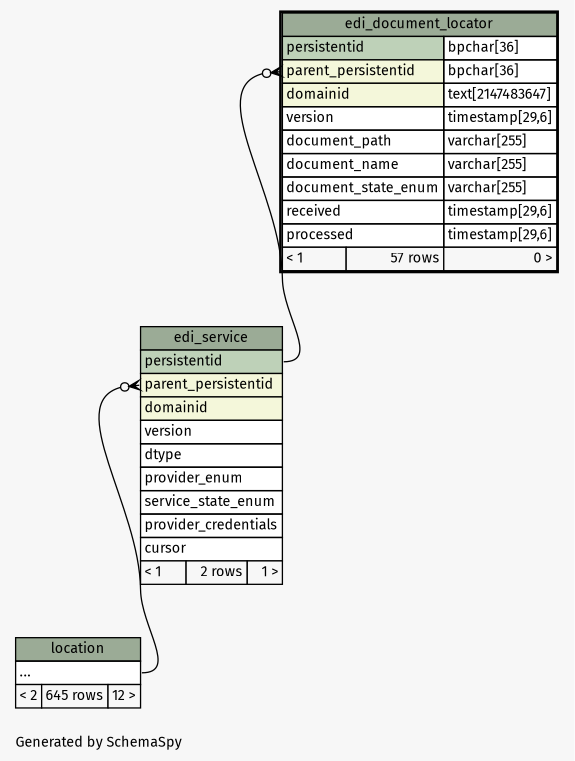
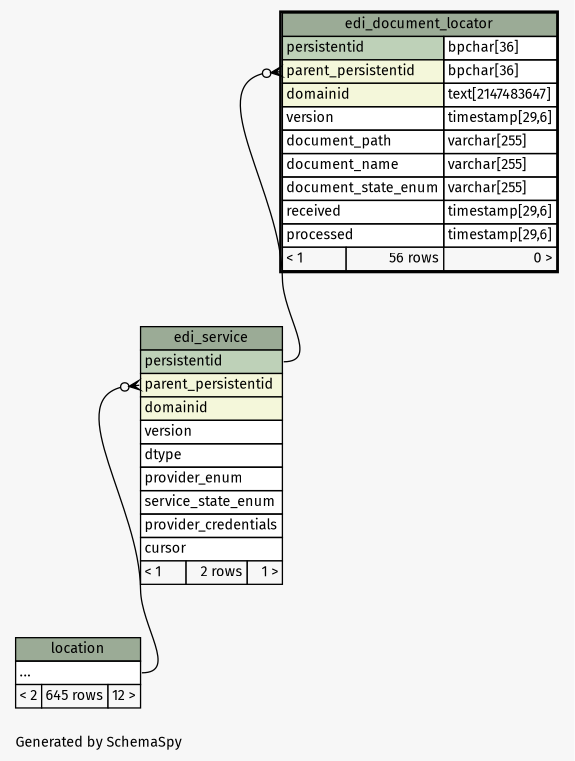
(415, 258) -> (414, 258)
